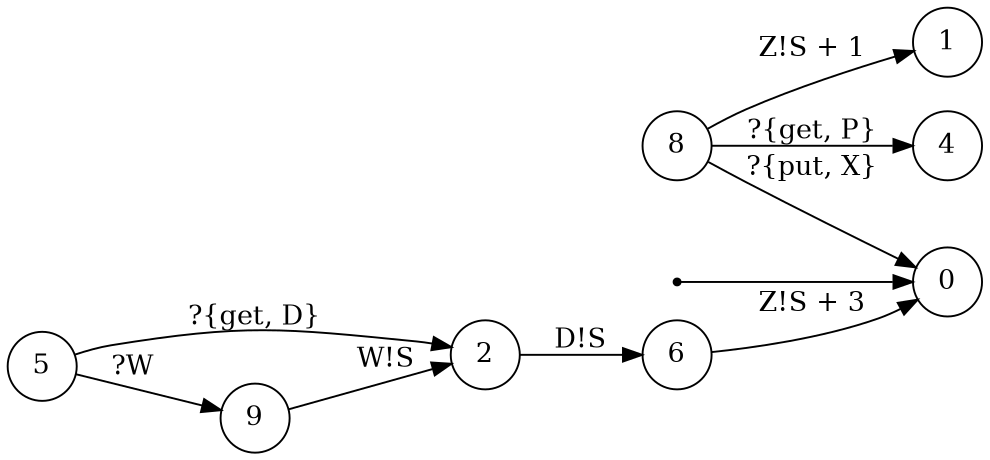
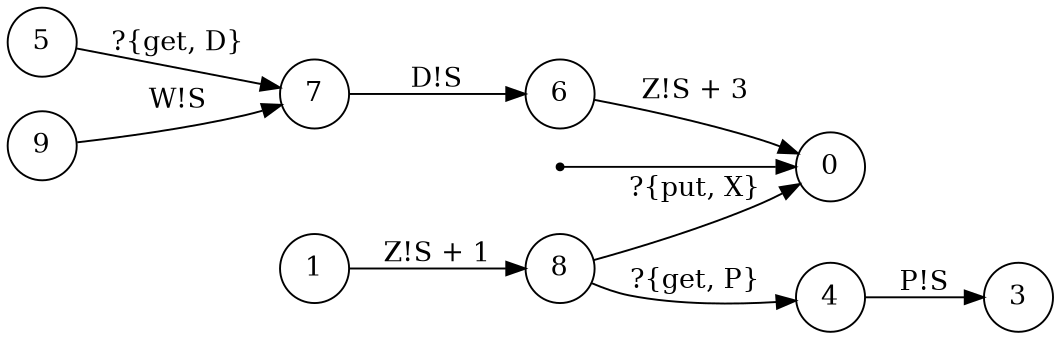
(800, 88) -> (428, 269)
none -> (1018, 297)
(485, 355) -> (315, 94)
(139, 390) -> none
